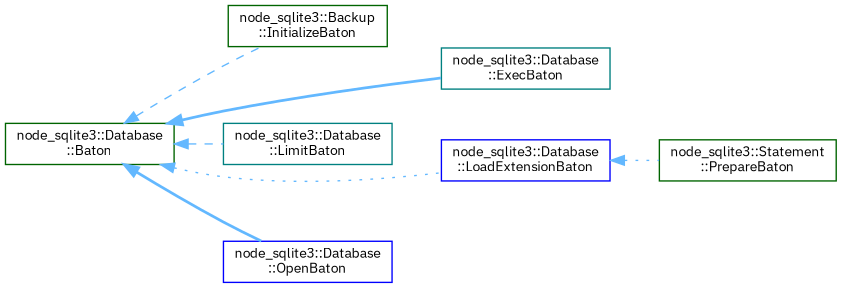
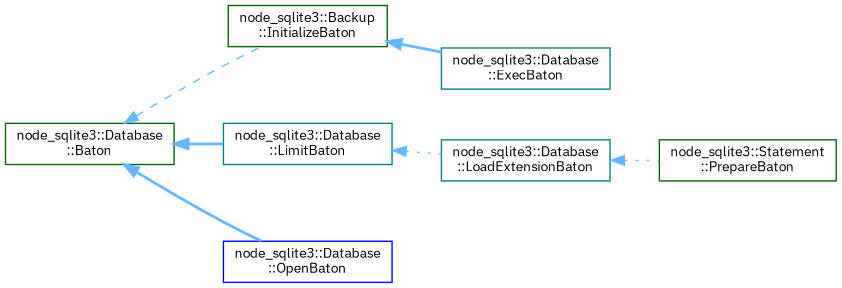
(311, 96) -> (421, 48)
(206, 144) -> (206, 144)
(526, 160) -> (526, 160)
(307, 181) -> (424, 153)
